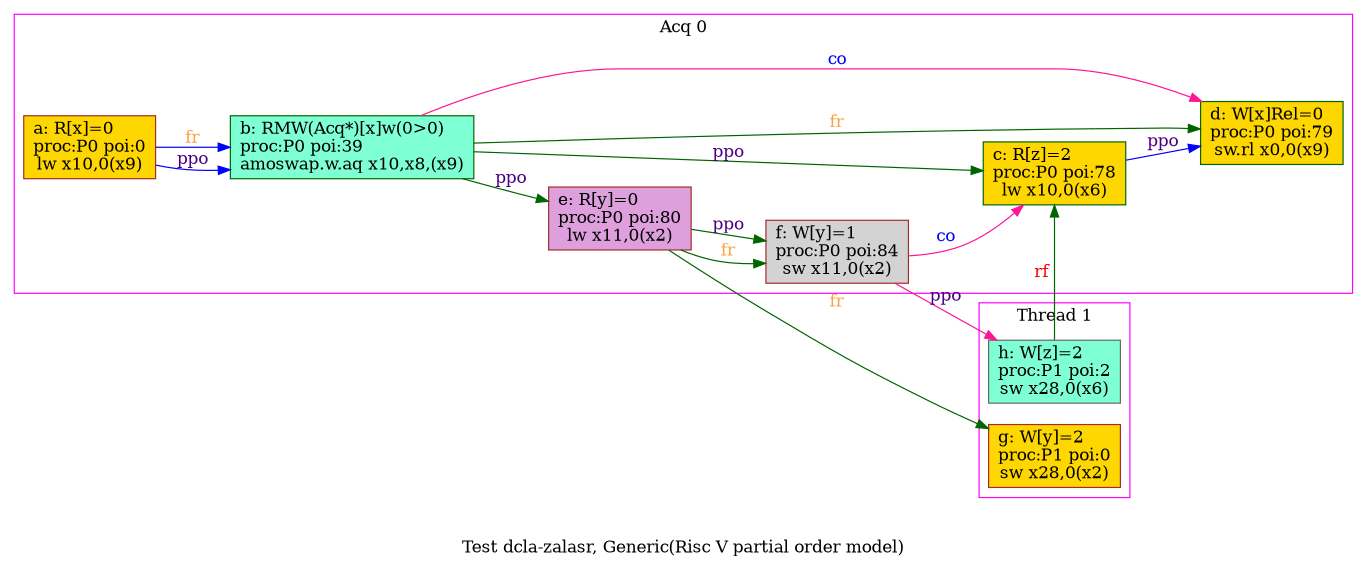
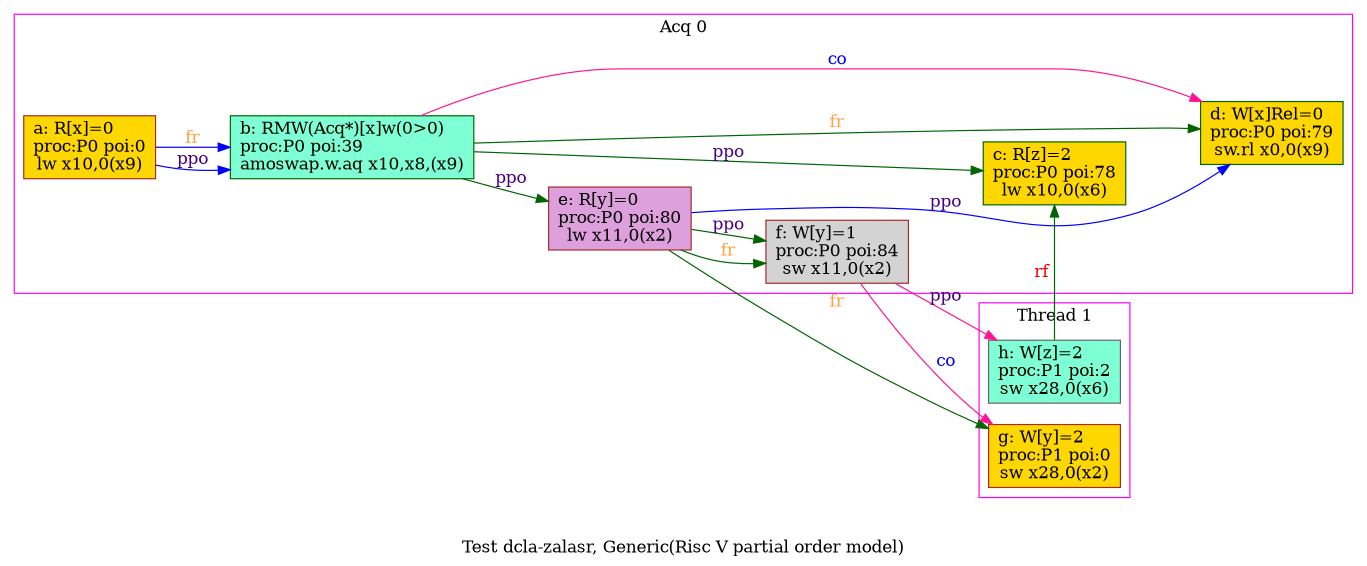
(1157, 154) -> (961, 214)
(965, 244) -> (917, 354)
